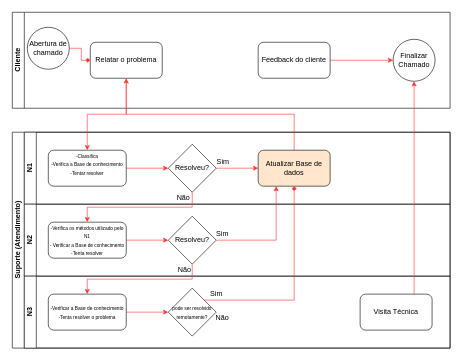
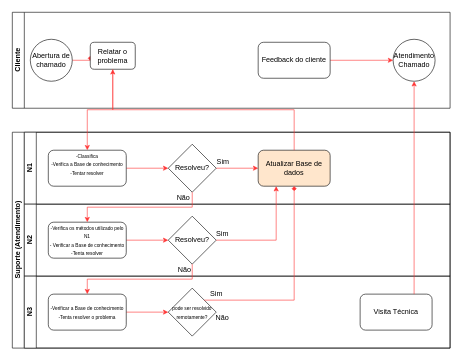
(48, 48) -> (51, 60)
(126, 60) -> (113, 56)
(414, 60) -> (414, 60)
